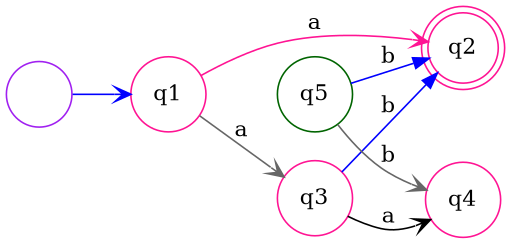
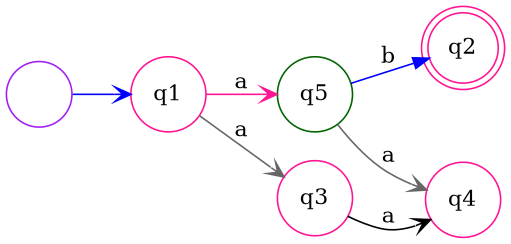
(303, 38) -> (234, 94)
(384, 128) -> none
(389, 156) -> (389, 156)
